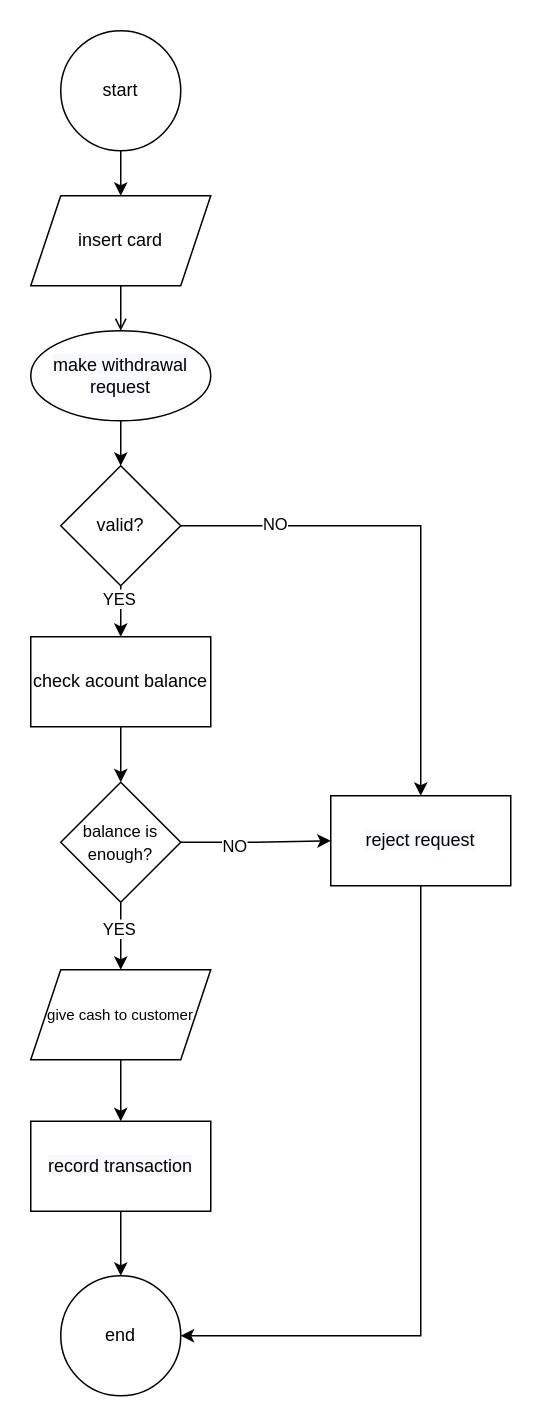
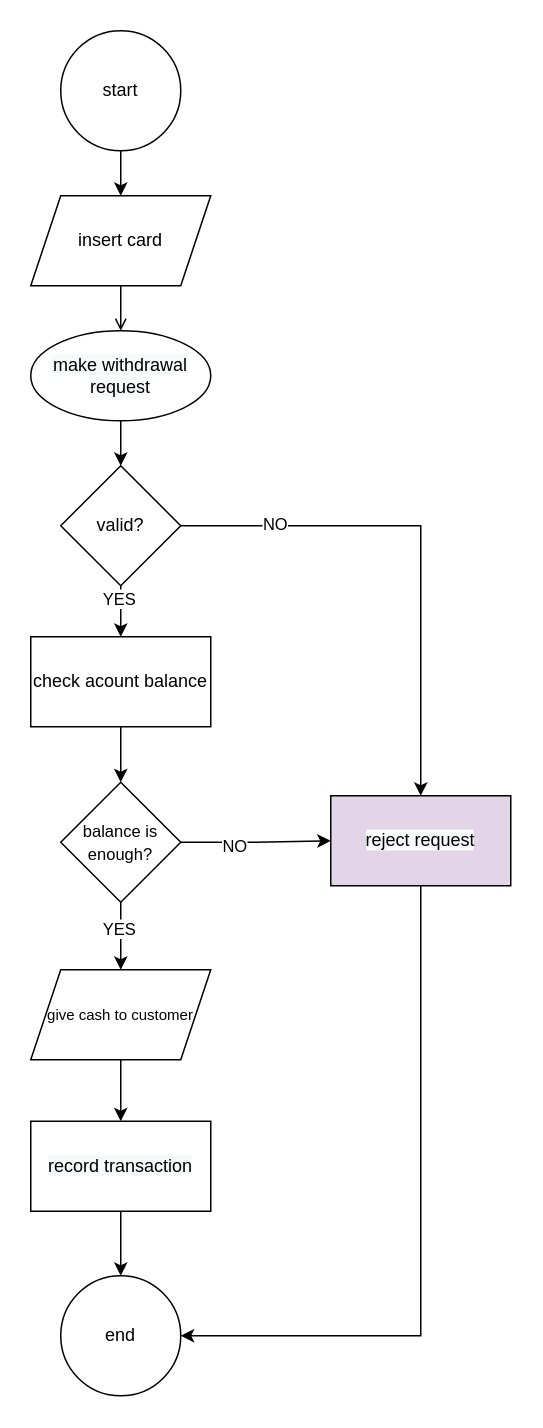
(421, 841) -> (421, 841)
